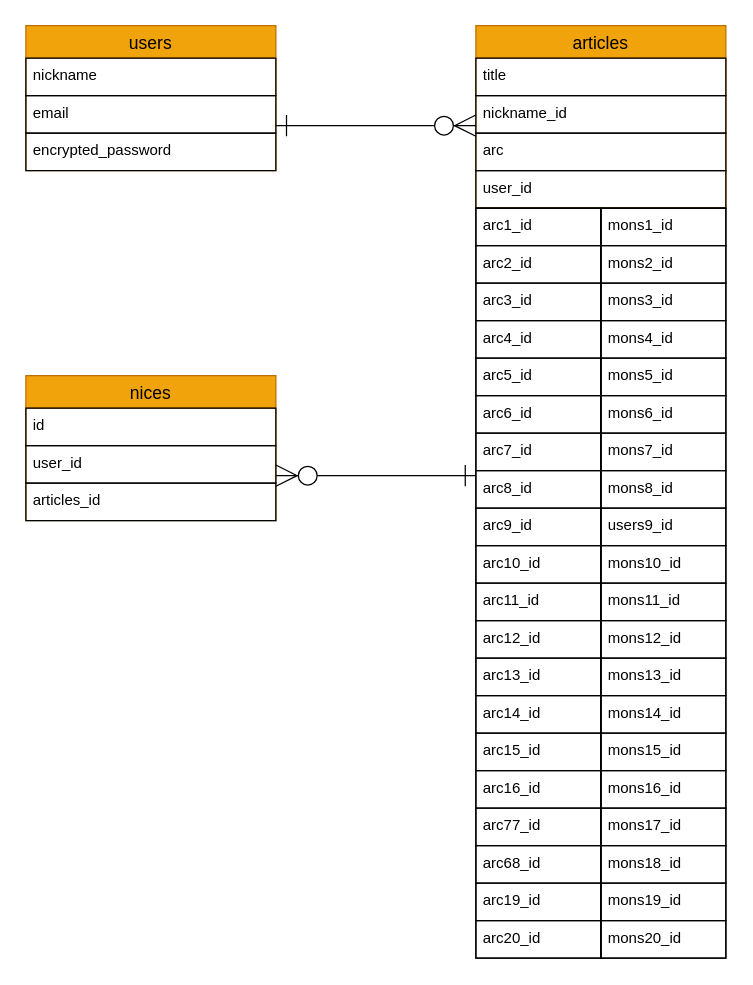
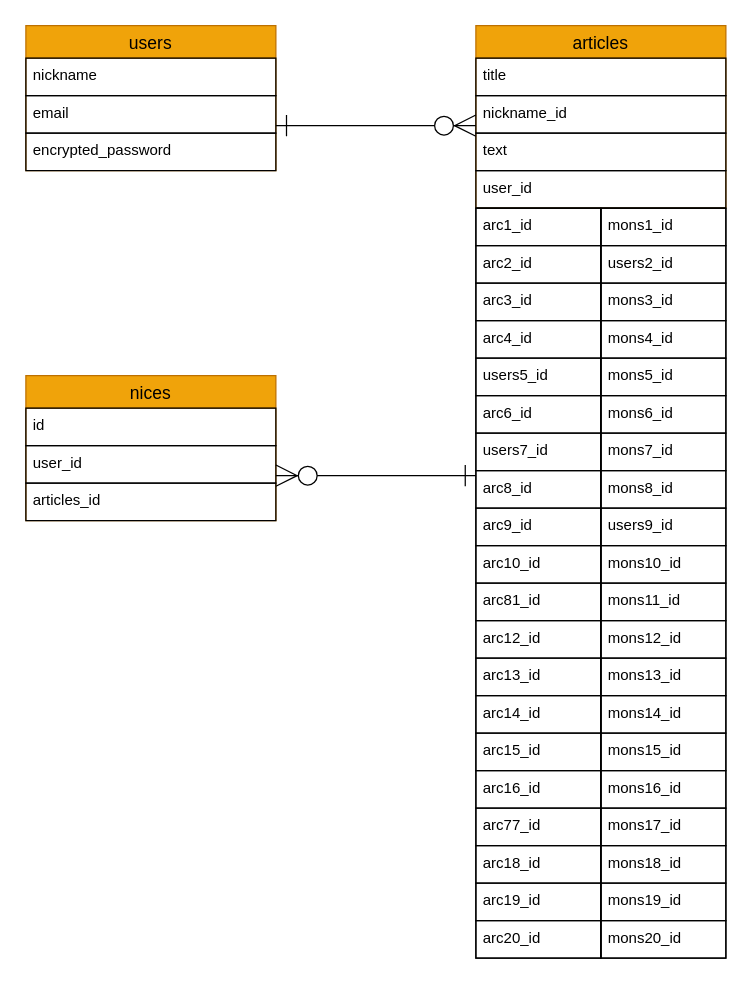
(495, 150) -> (499, 150)
(639, 263) -> (643, 263)
(510, 375) -> (518, 375)
(510, 450) -> (518, 450)
(514, 600) -> (514, 600)
(514, 863) -> (514, 863)
